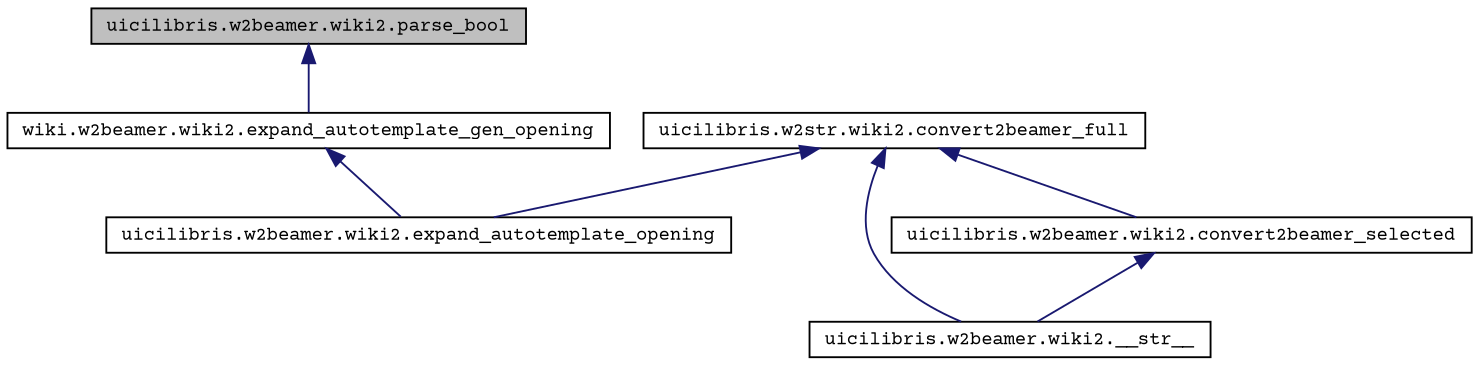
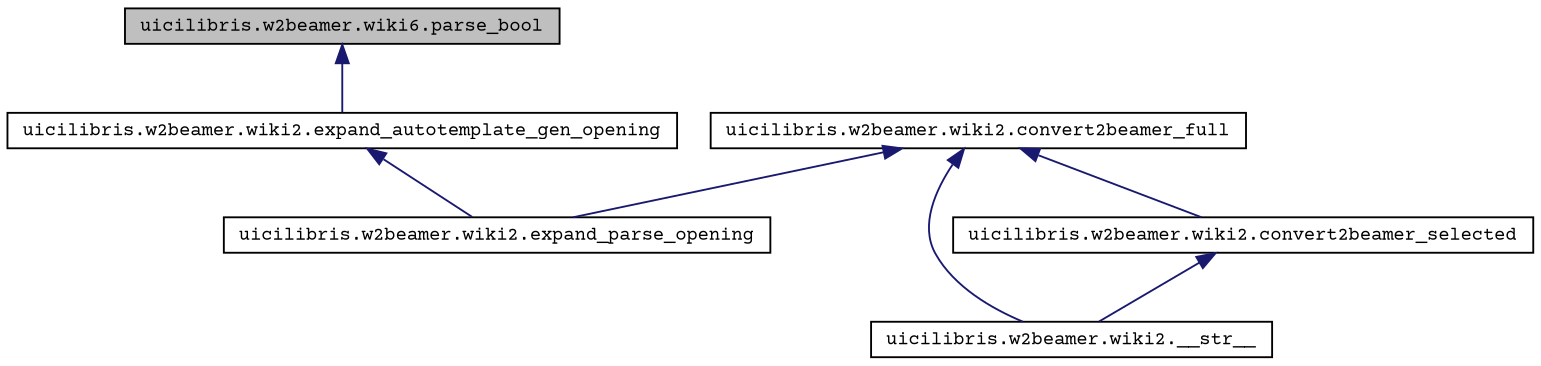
(309, 26) -> (342, 26)
(309, 131) -> (342, 131)
(894, 131) -> (978, 131)
(419, 235) -> (497, 235)
